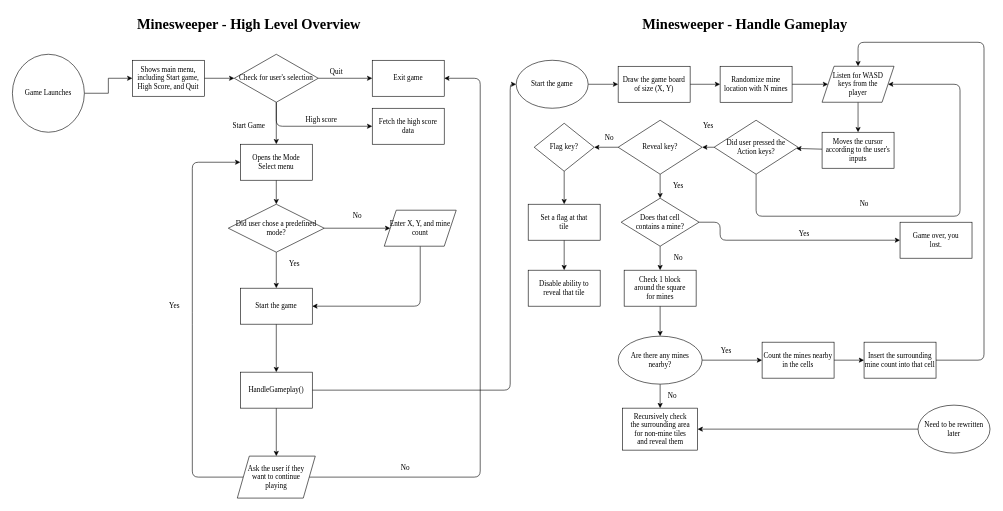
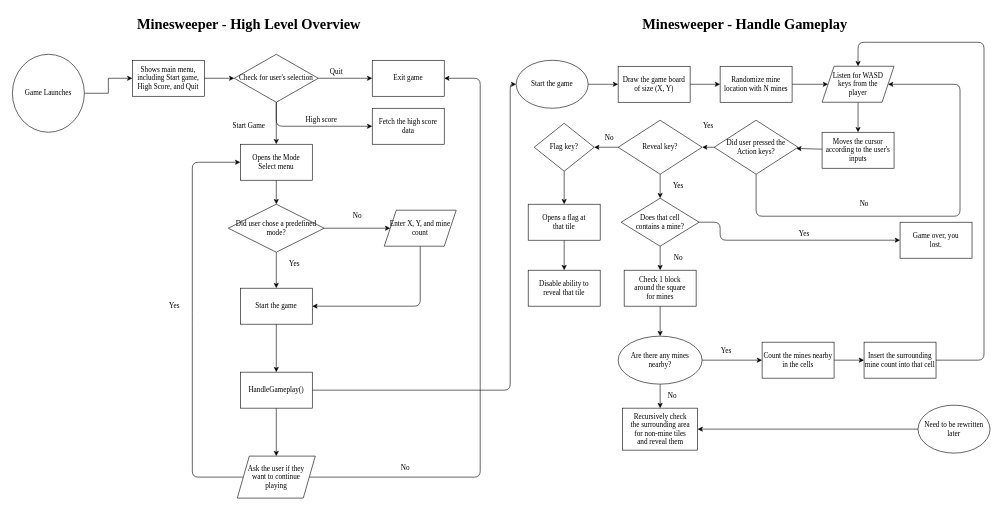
(564, 222) -> (564, 222)
